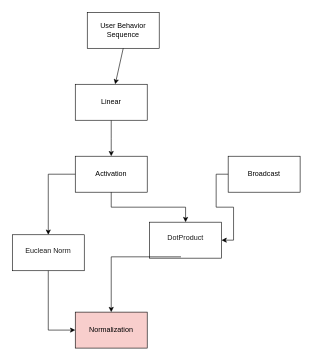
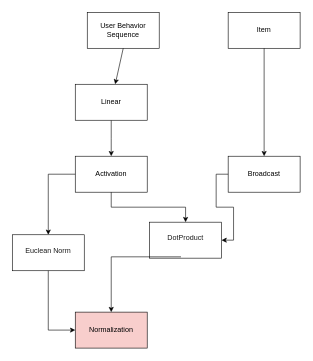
none -> (264, 30)
none -> (264, 150)
